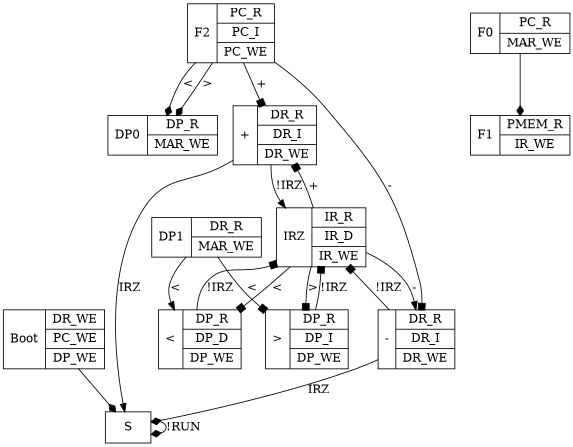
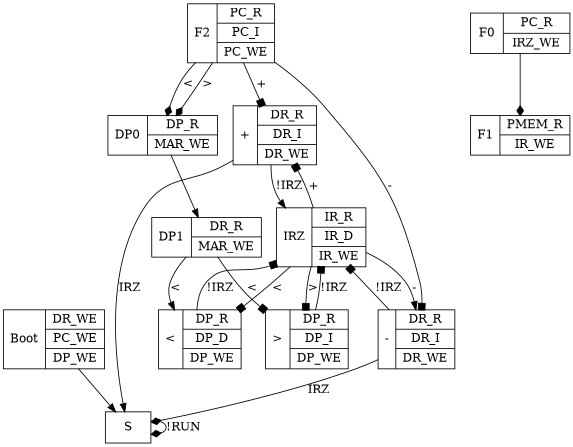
(535, 43) -> (537, 43)
none -> (184, 185)
(94, 387) -> (94, 387)
